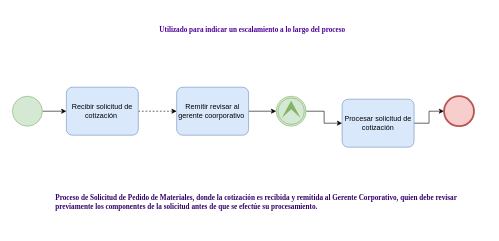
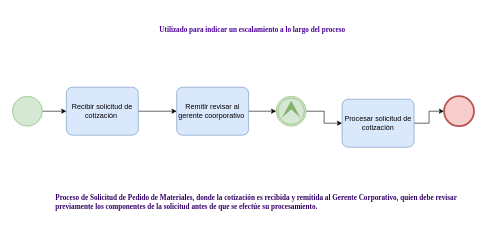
(156, 111) -> (156, 111)
